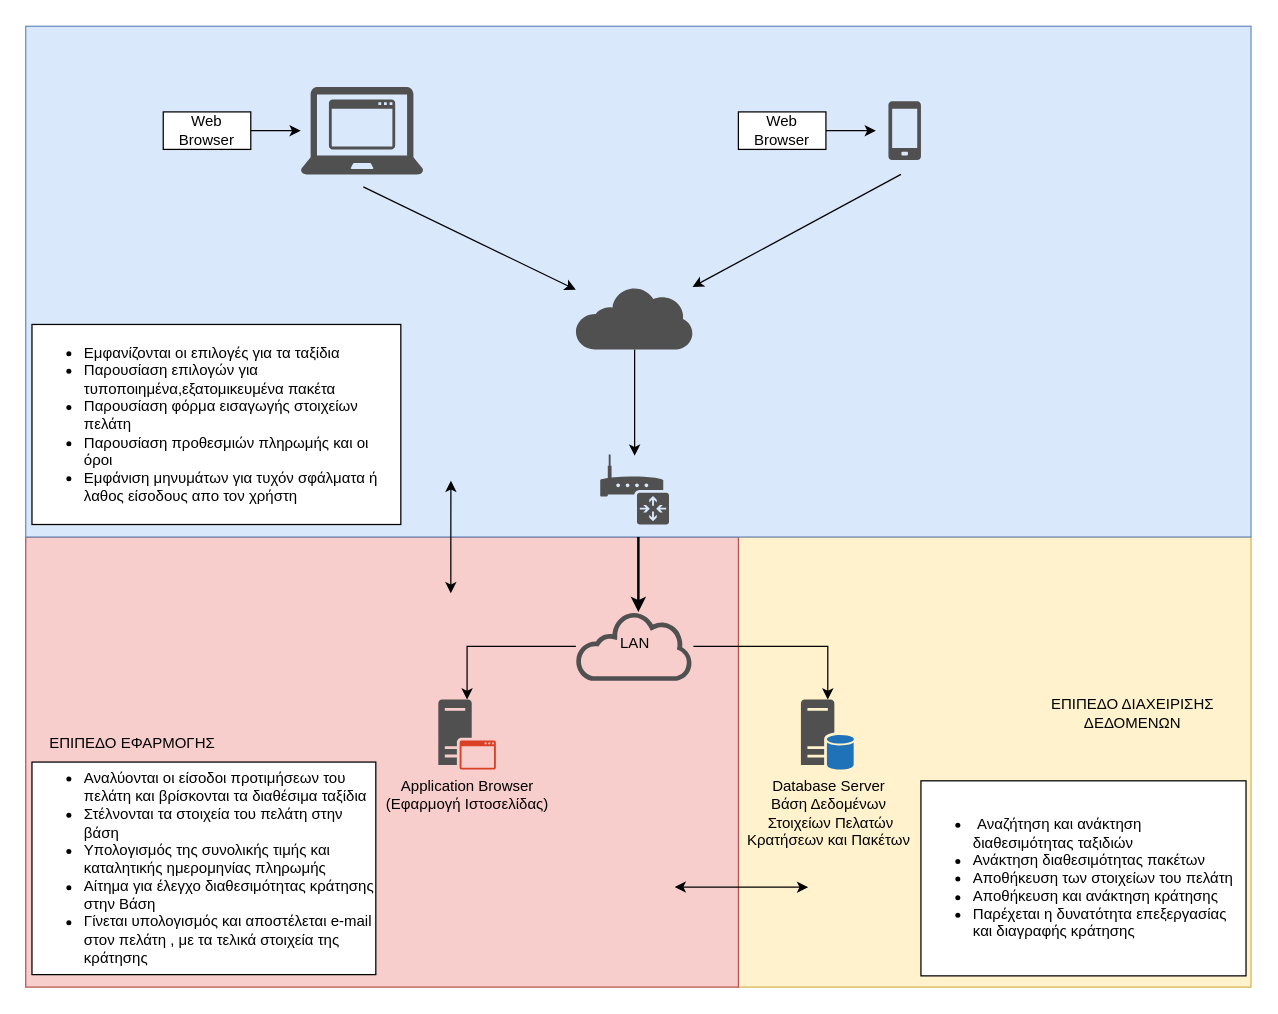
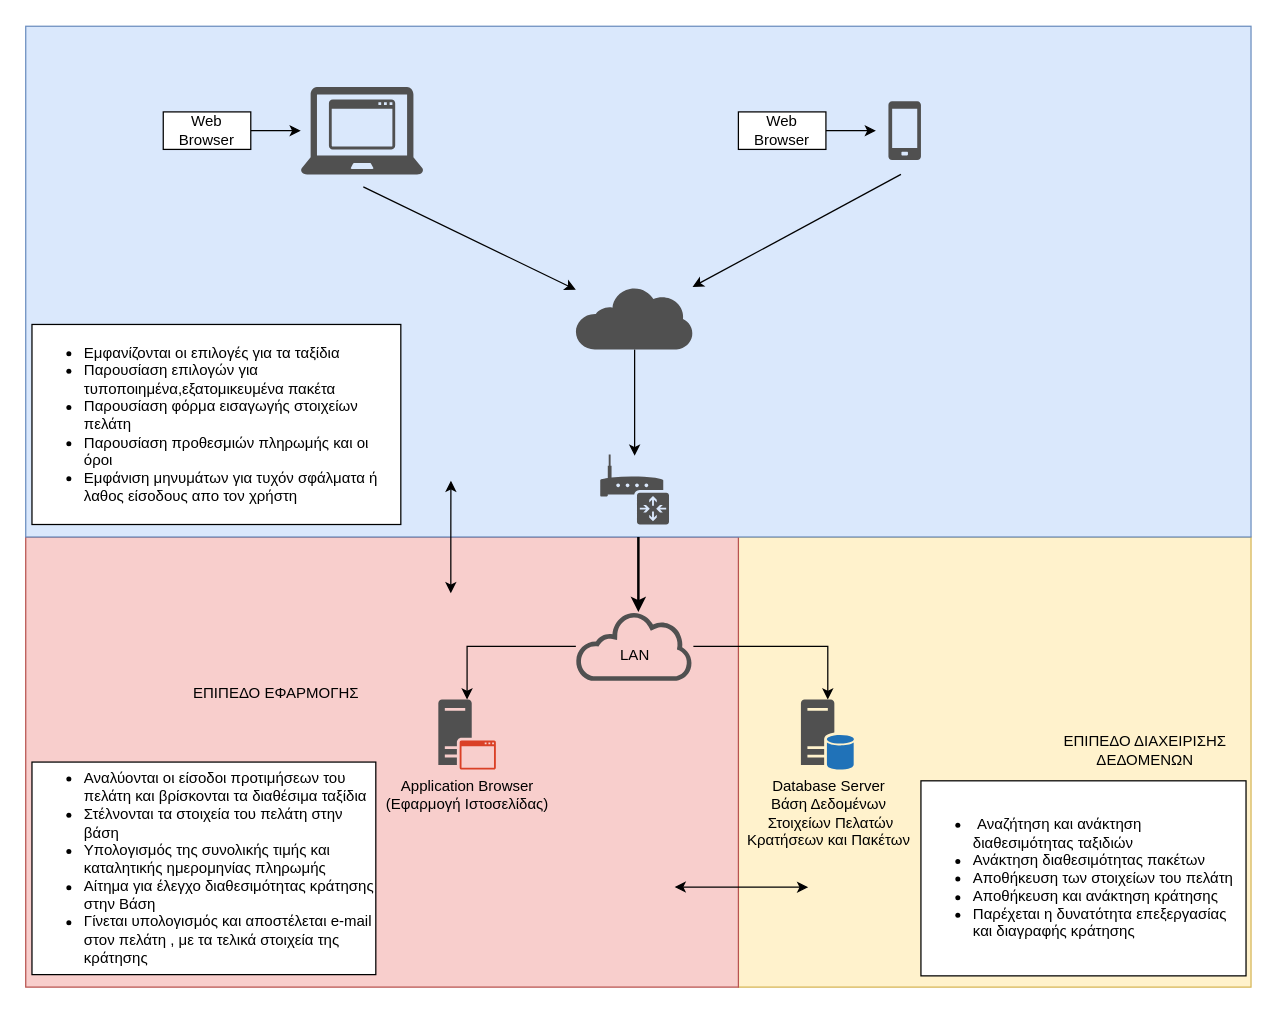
(634, 643) -> (634, 656)
(1132, 713) -> (1144, 751)
(132, 743) -> (276, 693)
